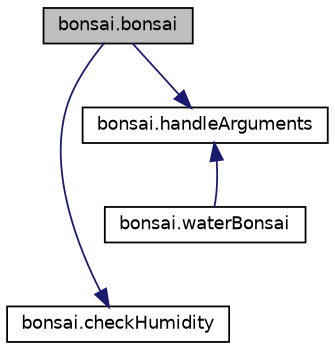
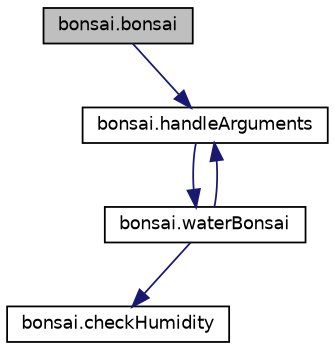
(62, 165) -> (168, 268)
none -> (193, 166)
